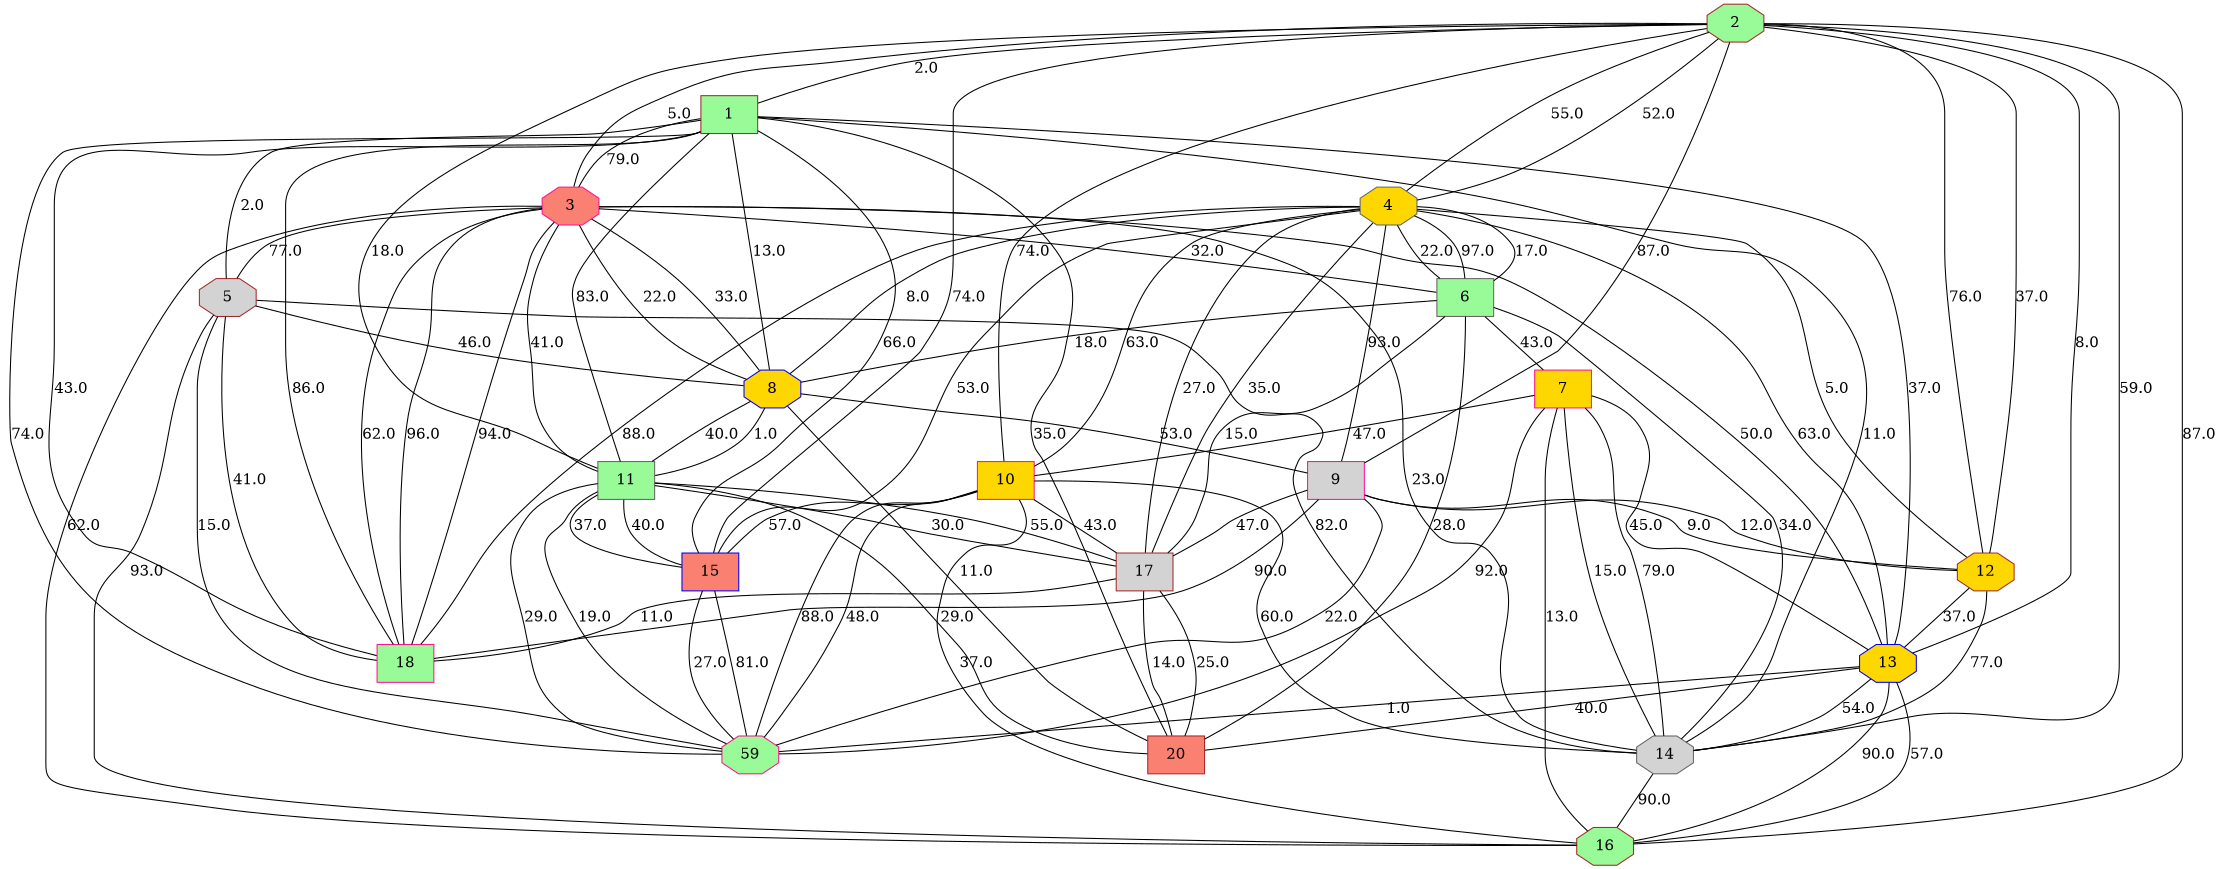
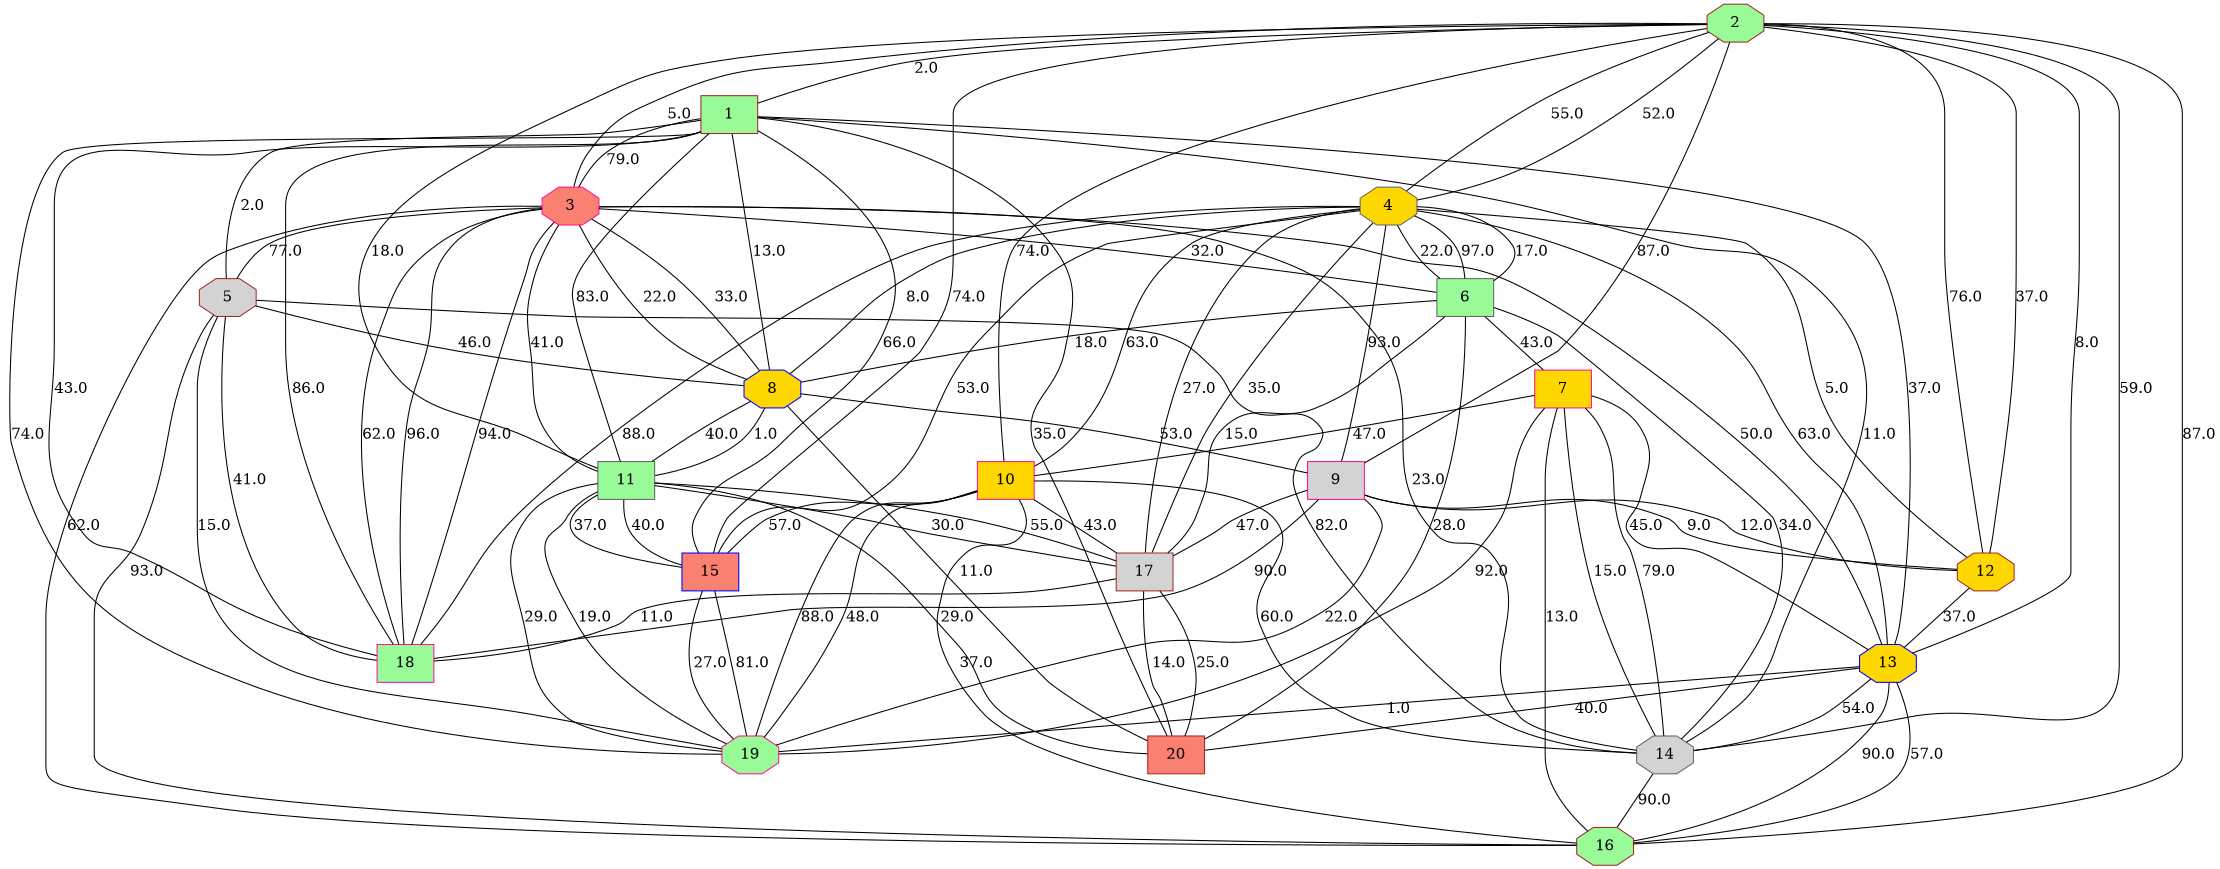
(1898, 708) -> none
(750, 755) -> (750, 755)
